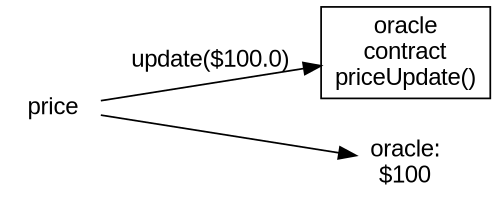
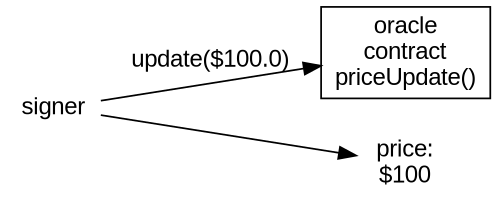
(54, 108) -> (54, 108)
(406, 163) -> (406, 163)
